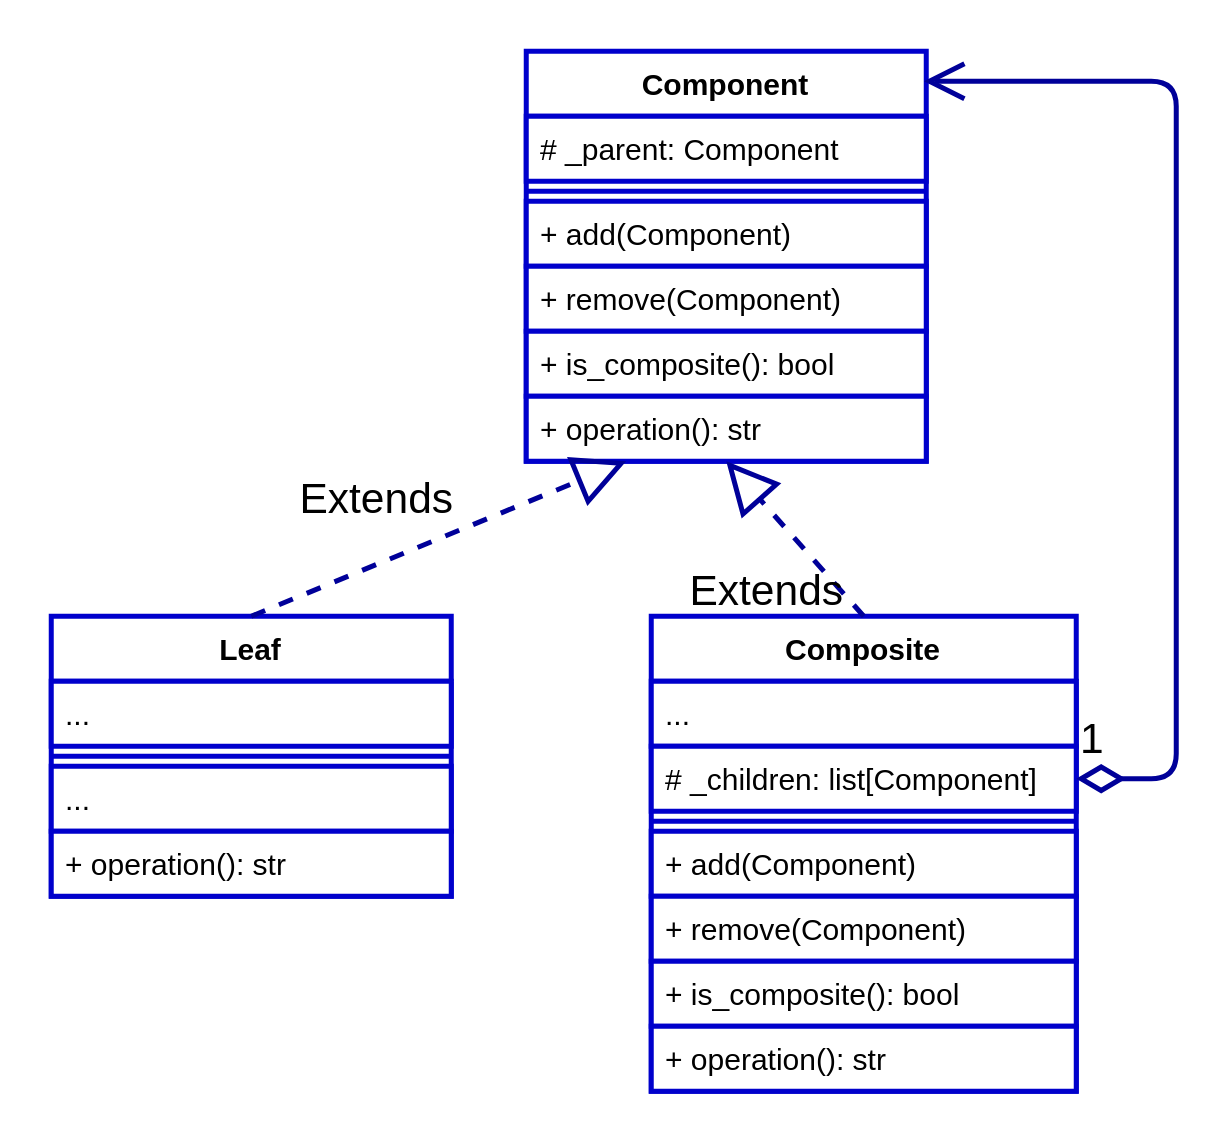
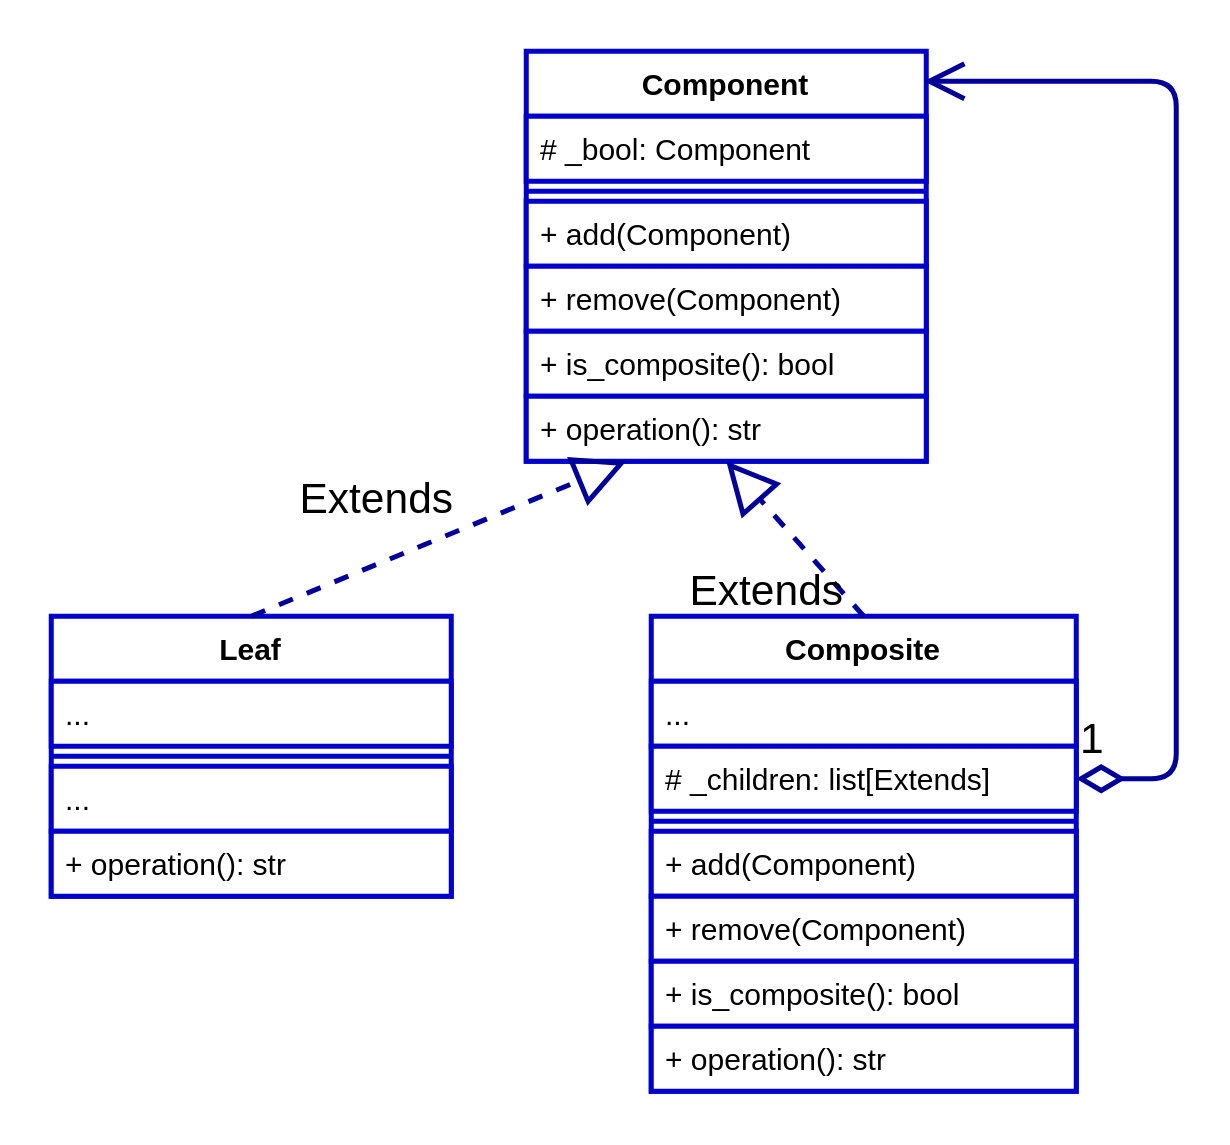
(696, 150) -> (676, 150)
(873, 780) -> (856, 780)
